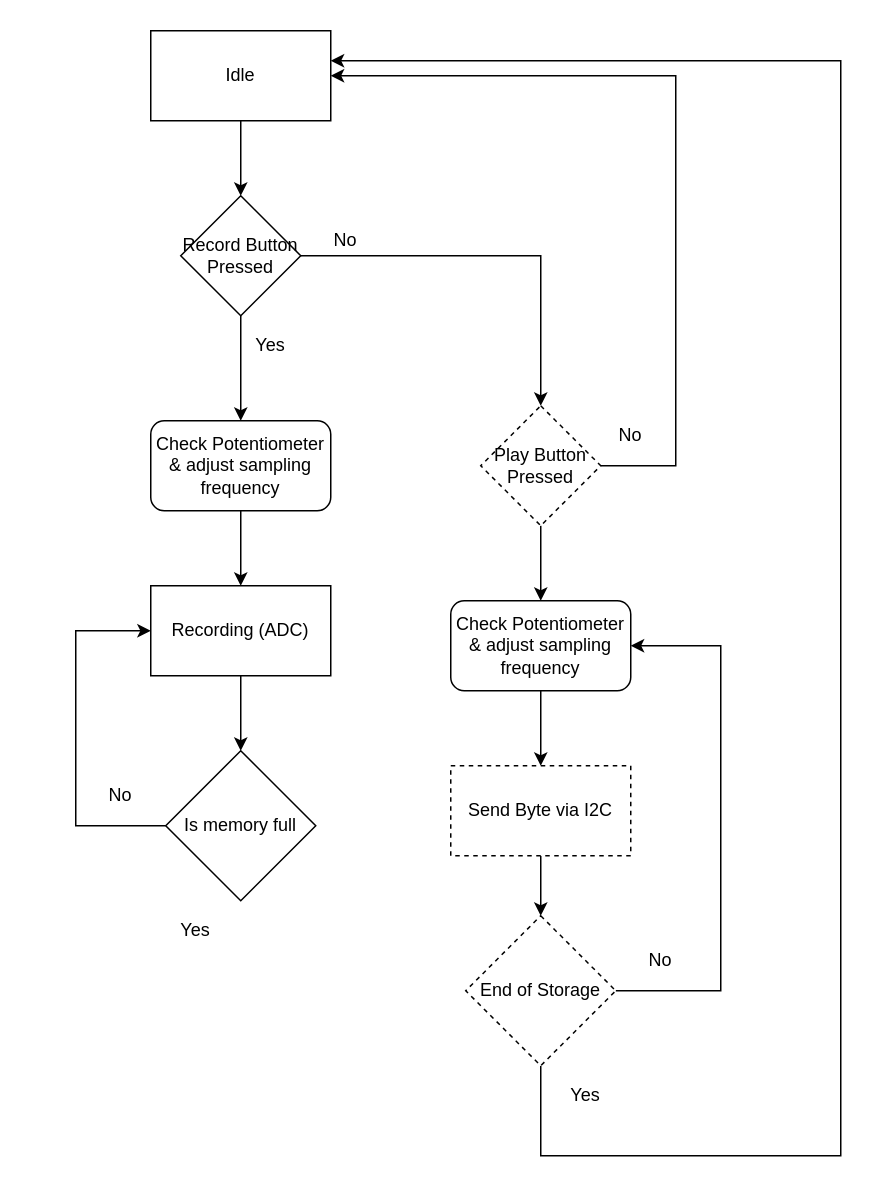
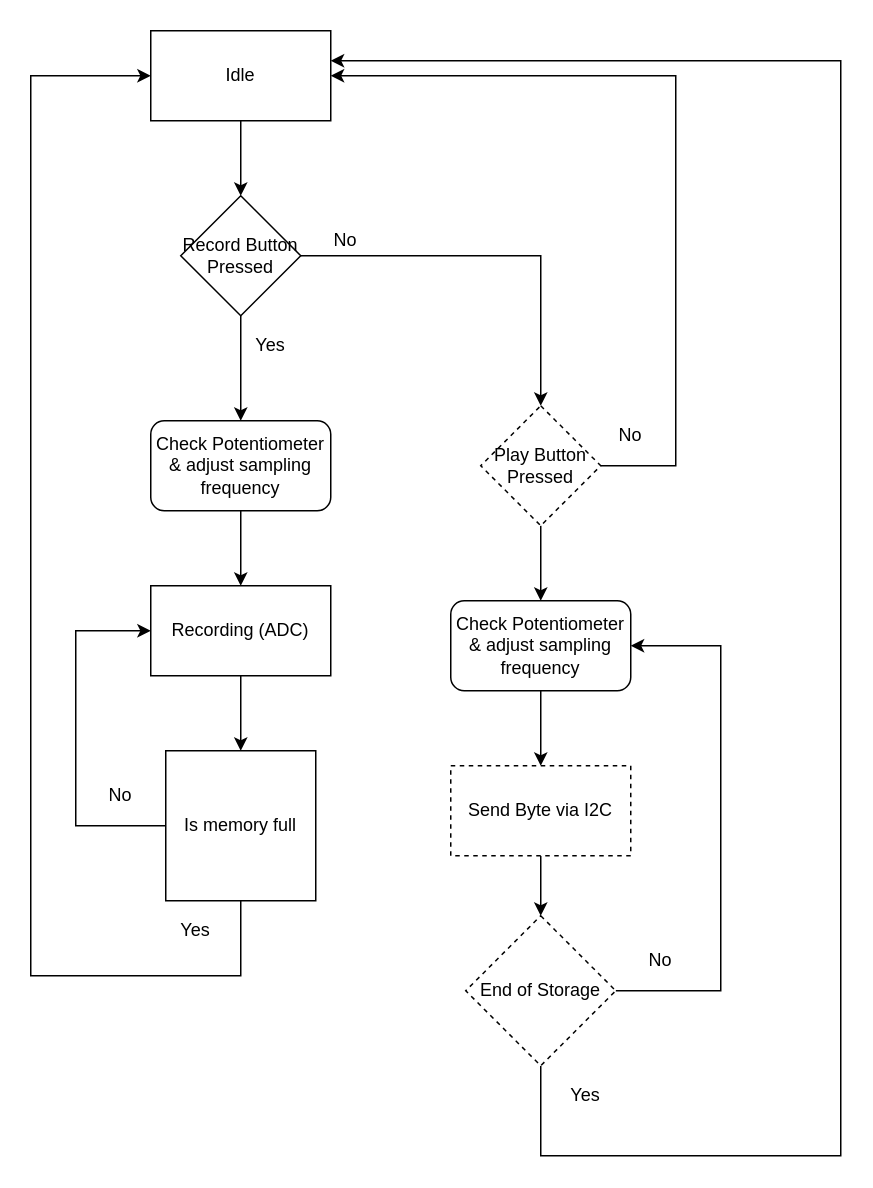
none -> (31, 614)
(241, 826) -> (241, 826)
